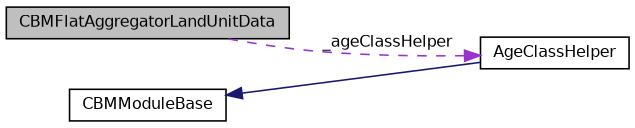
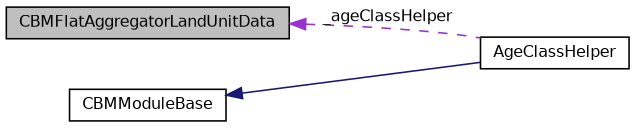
(343, 53) -> (393, 29)
